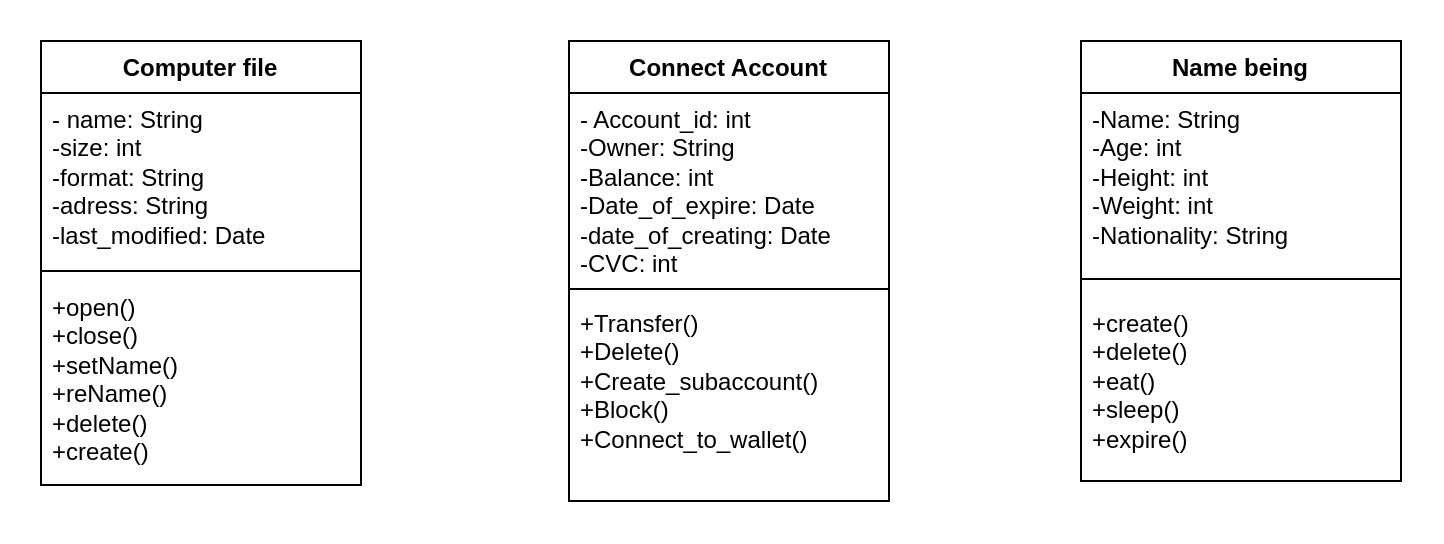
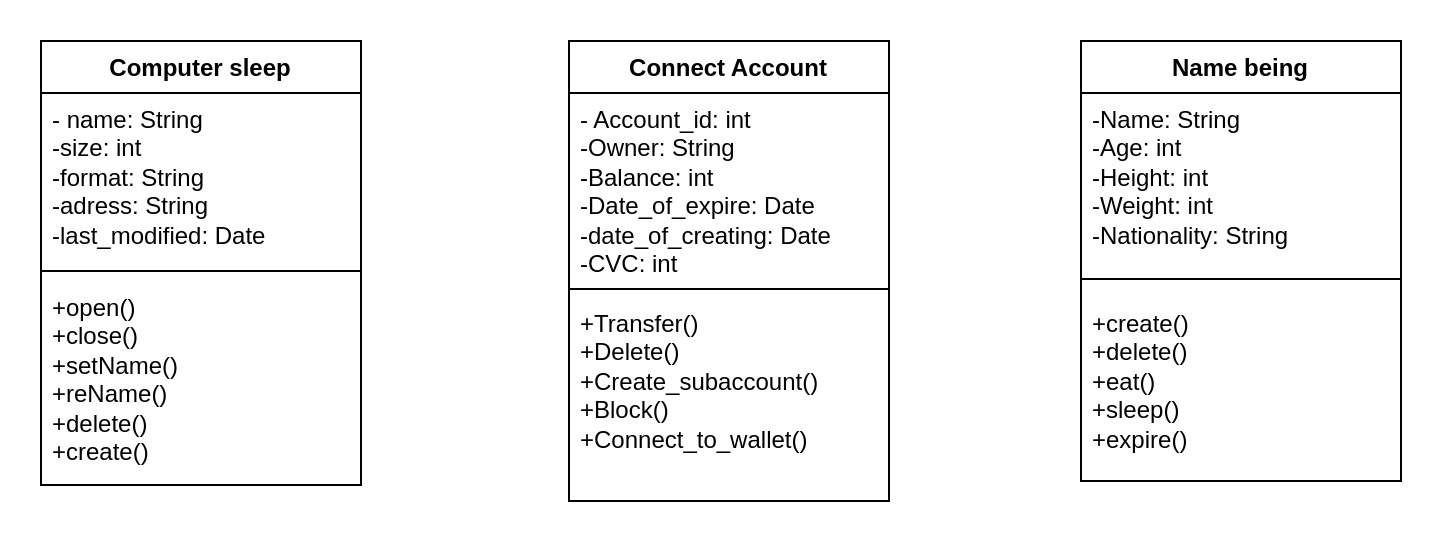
(201, 69) -> (201, 69)
